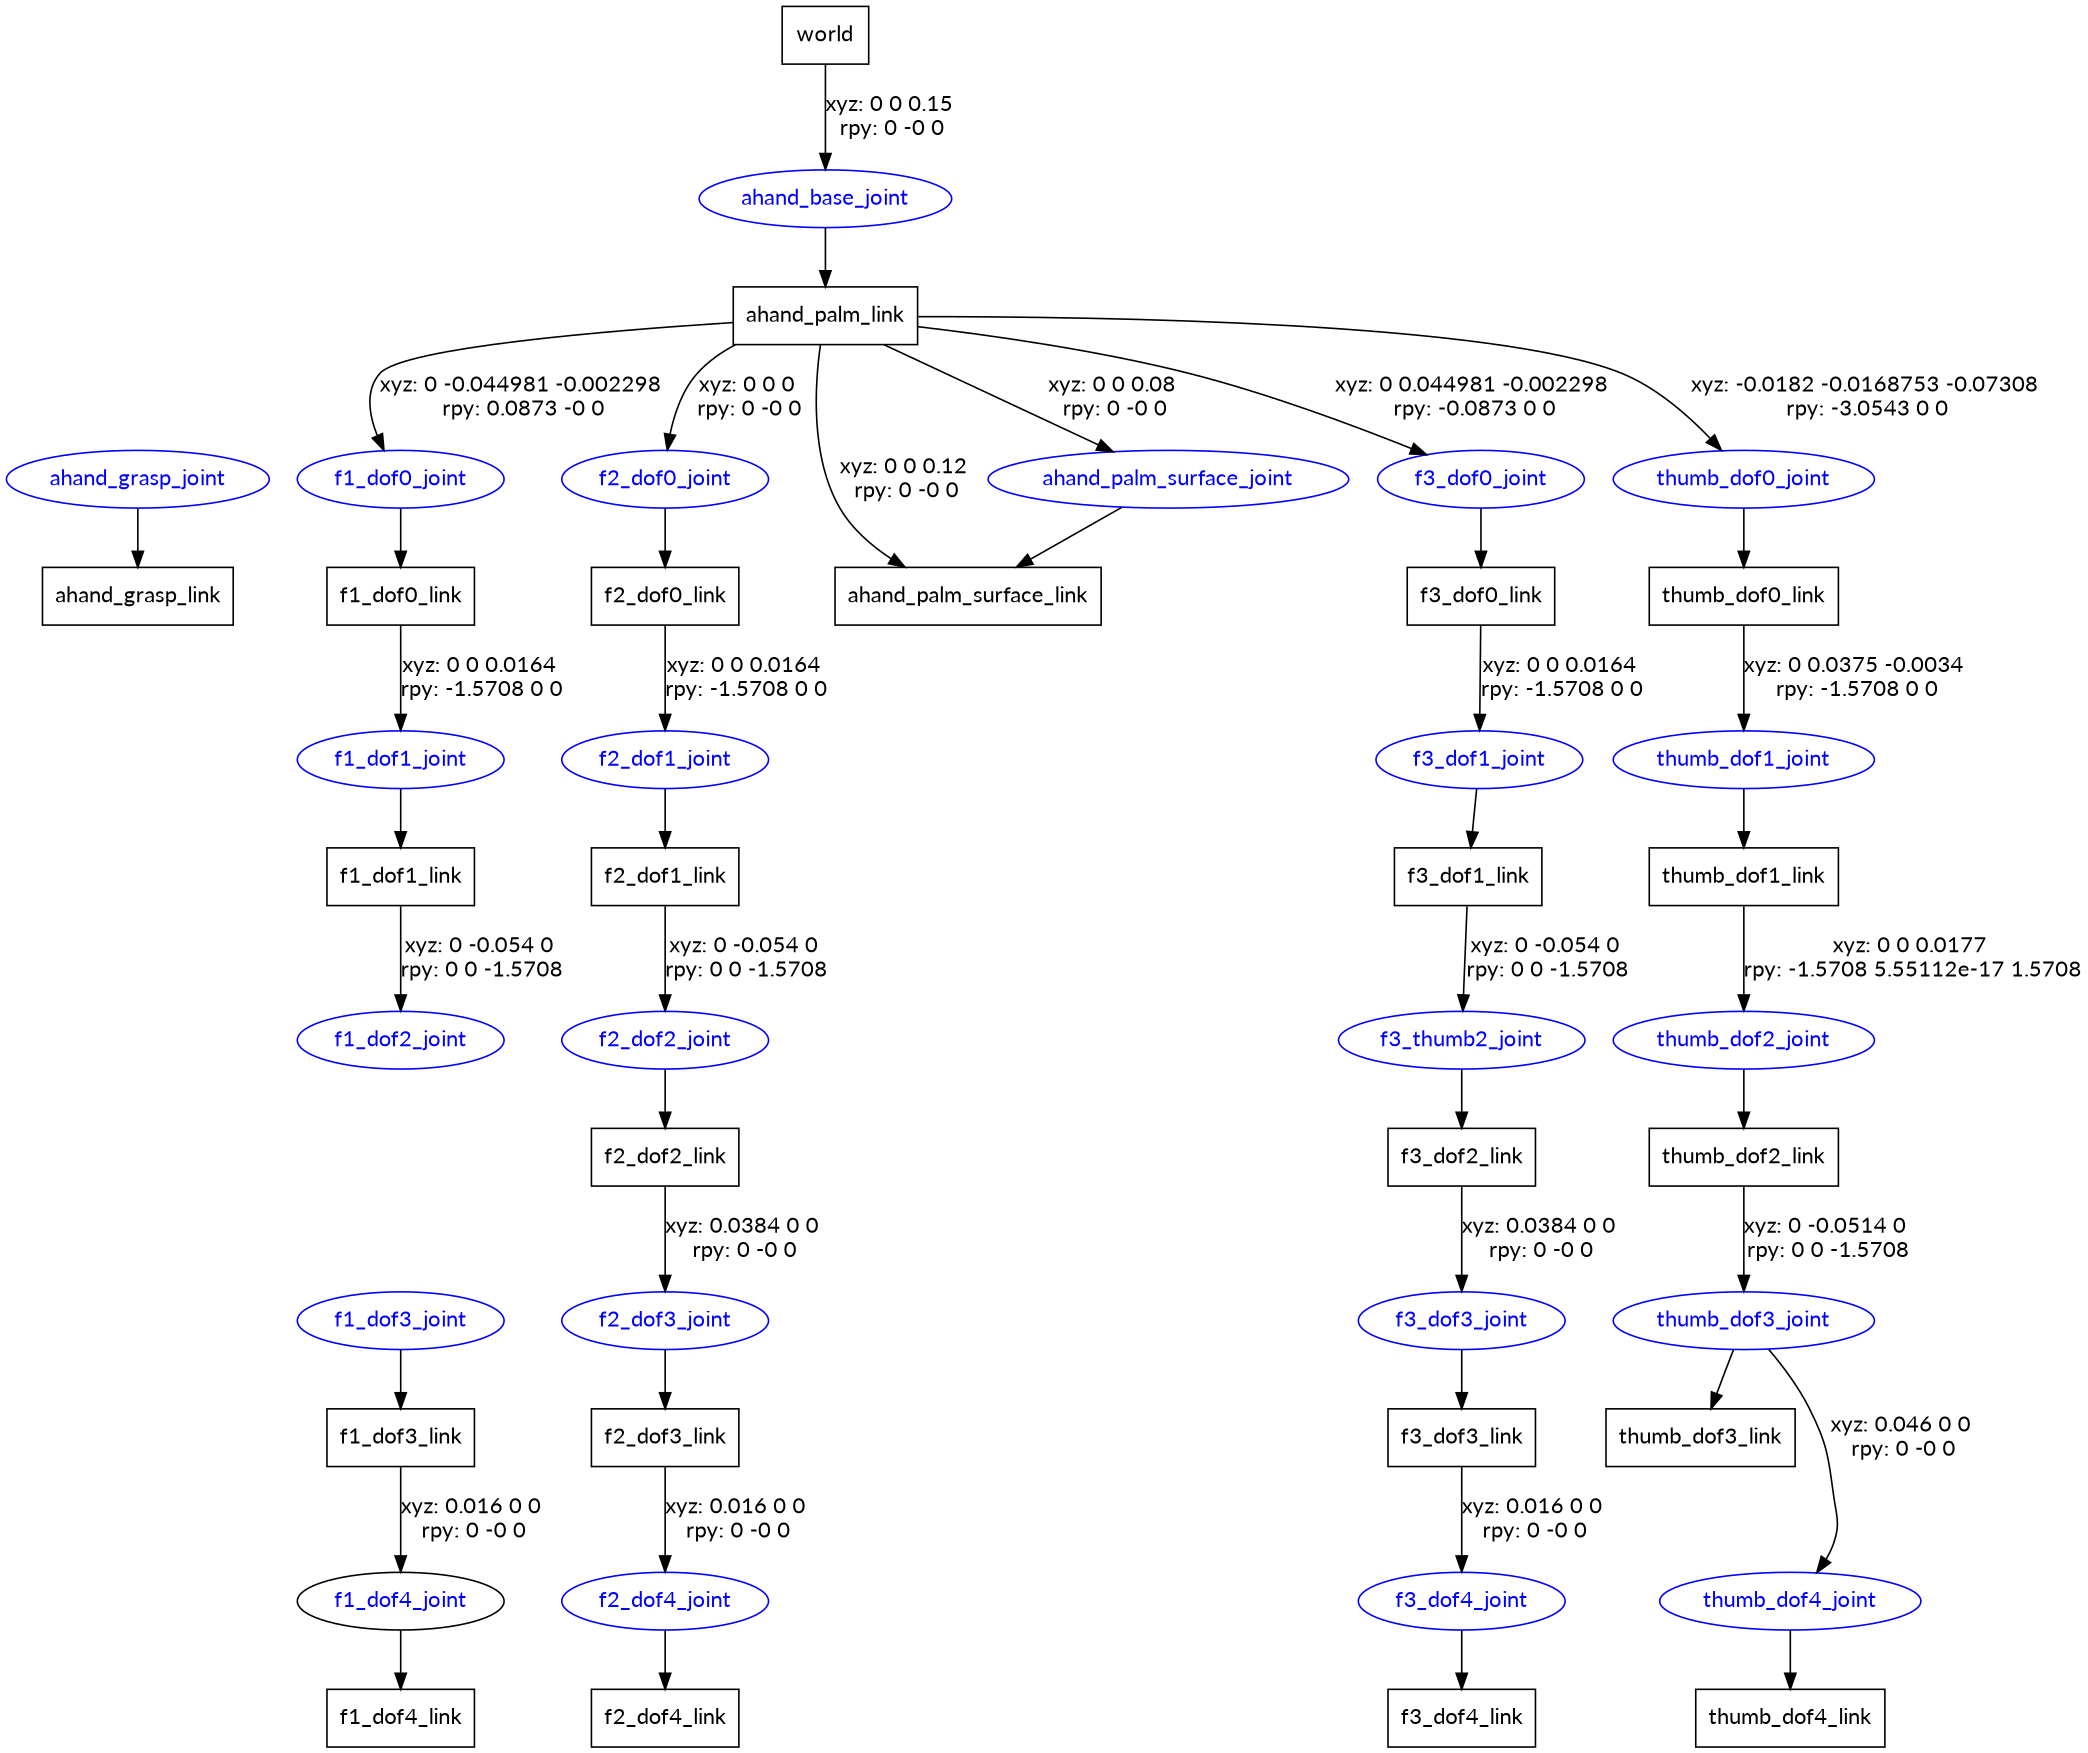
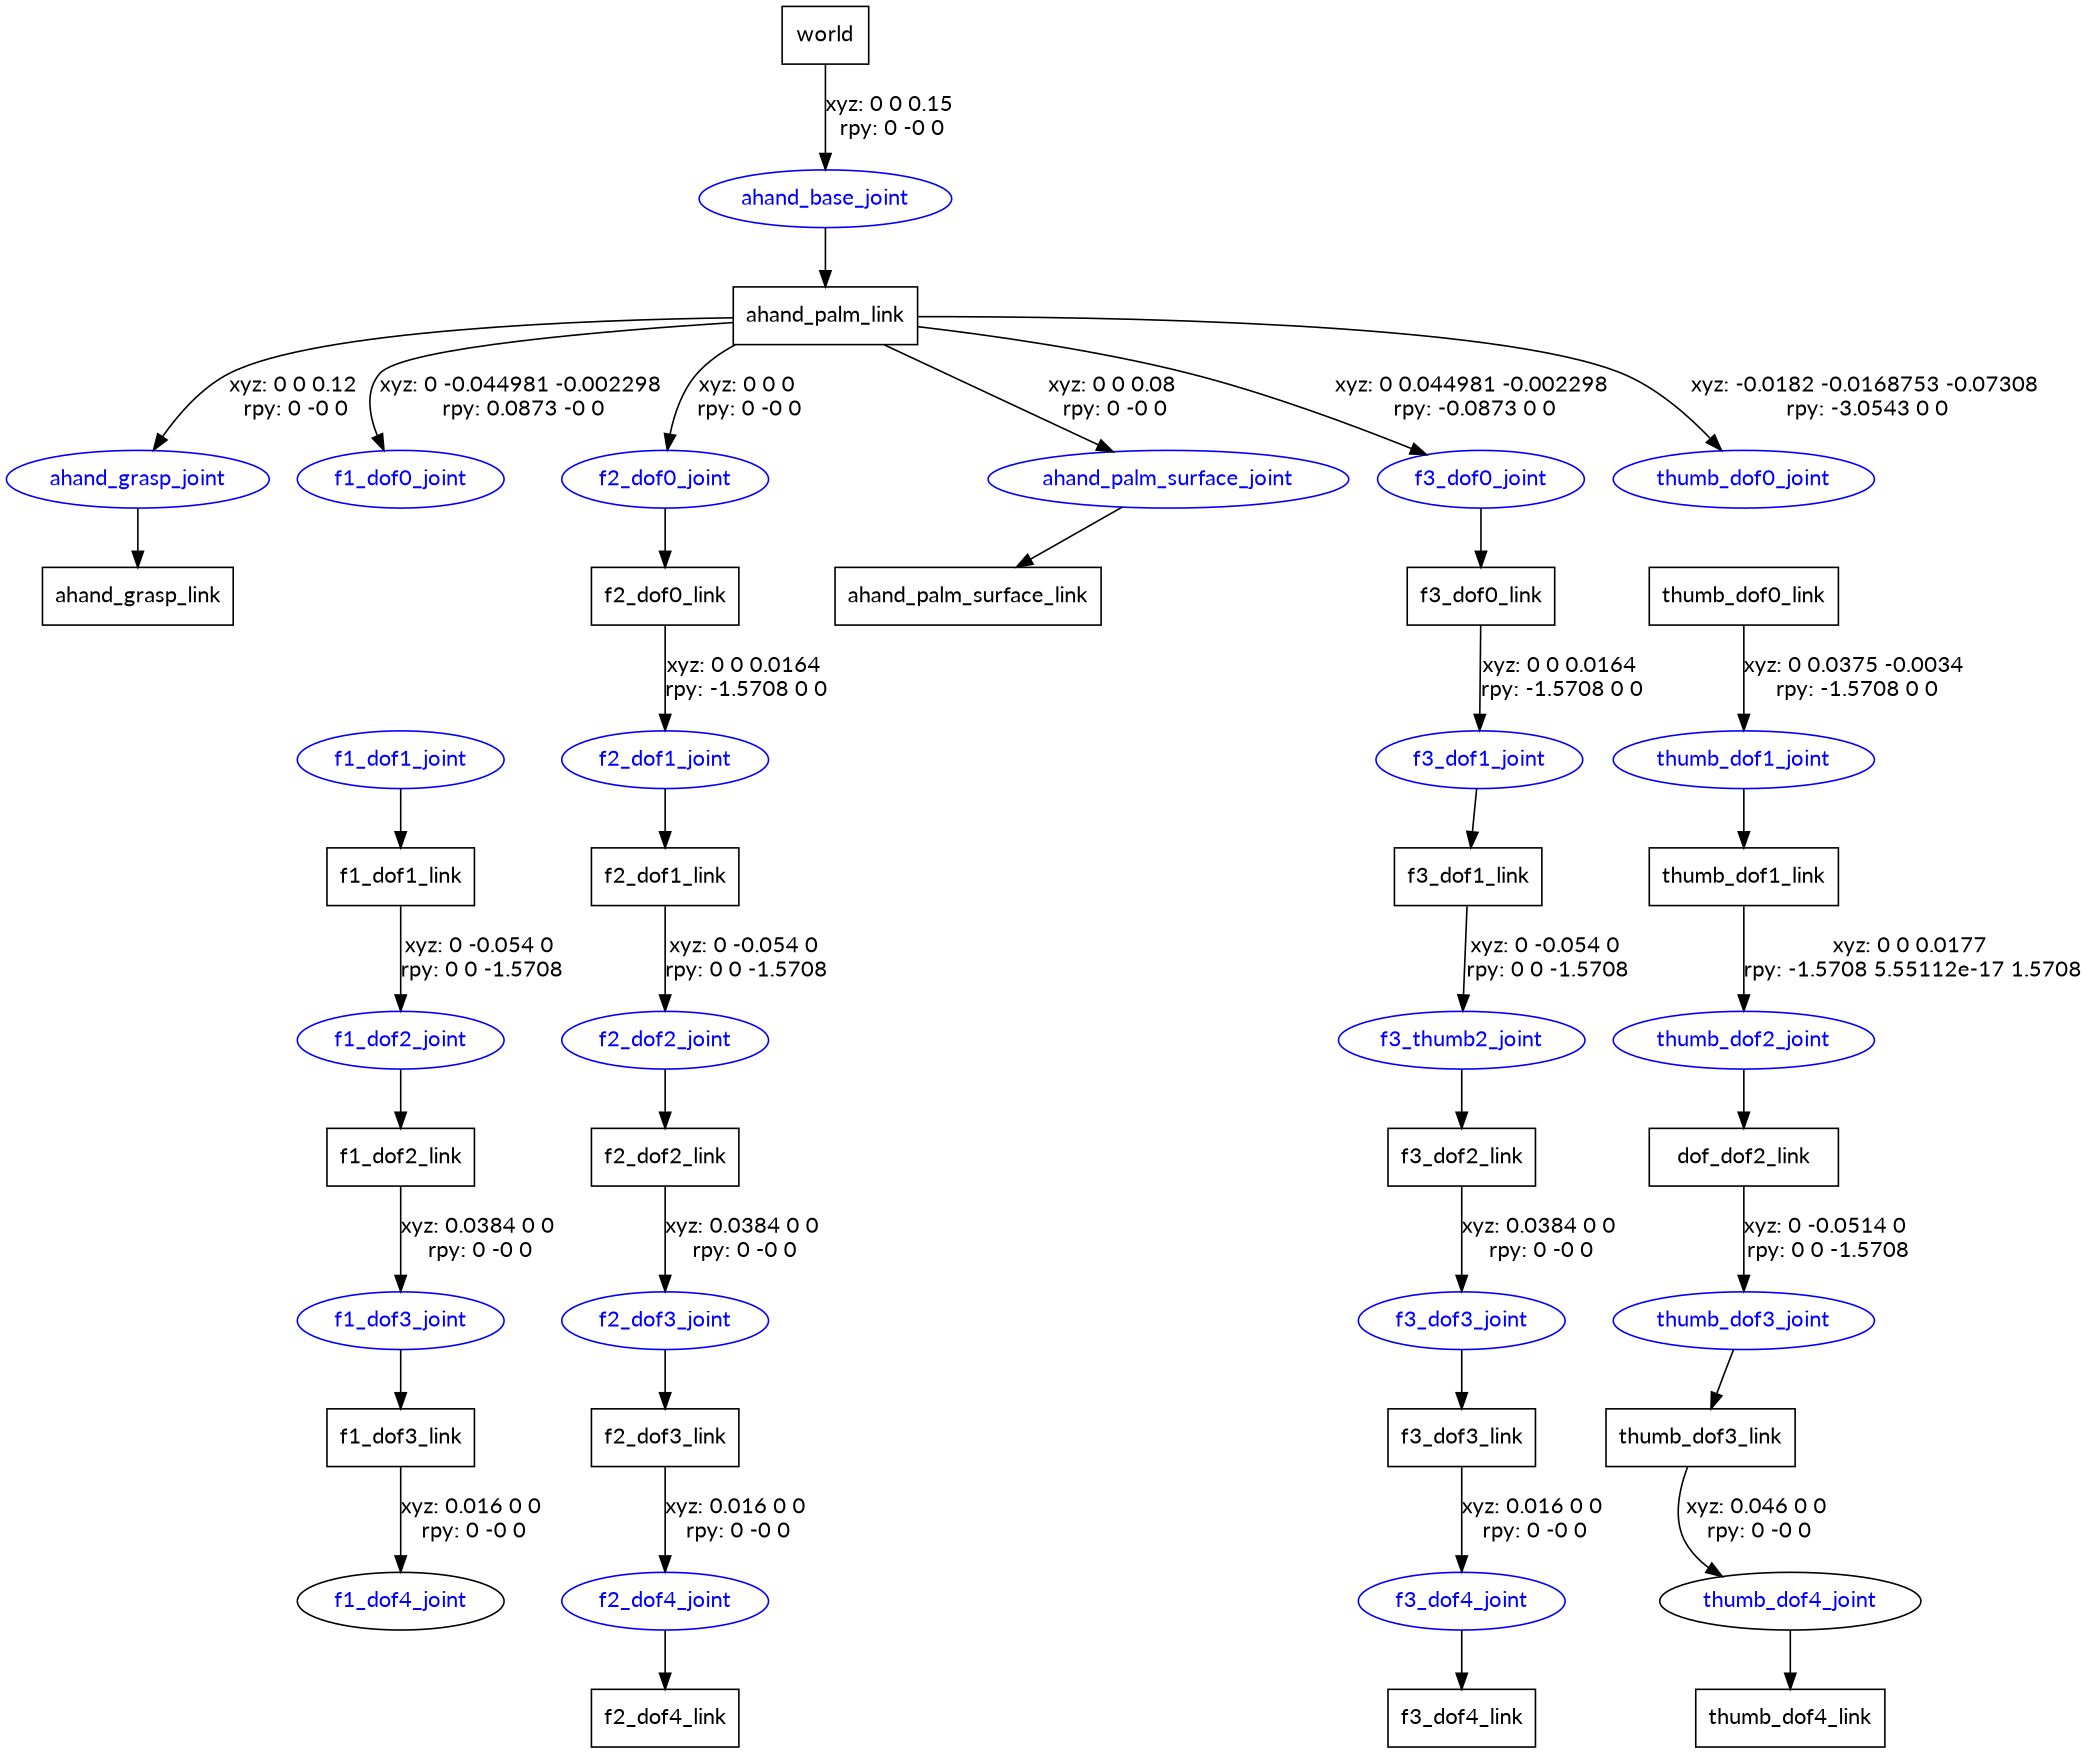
(823, 464) -> (433, 333)
(1744, 530) -> none
(401, 596) -> none
none -> (401, 1157)
(1744, 1157) -> (1744, 1157)
(1825, 1448) -> (1679, 1522)
(1790, 1601) -> (1790, 1601)
(401, 1718) -> none
